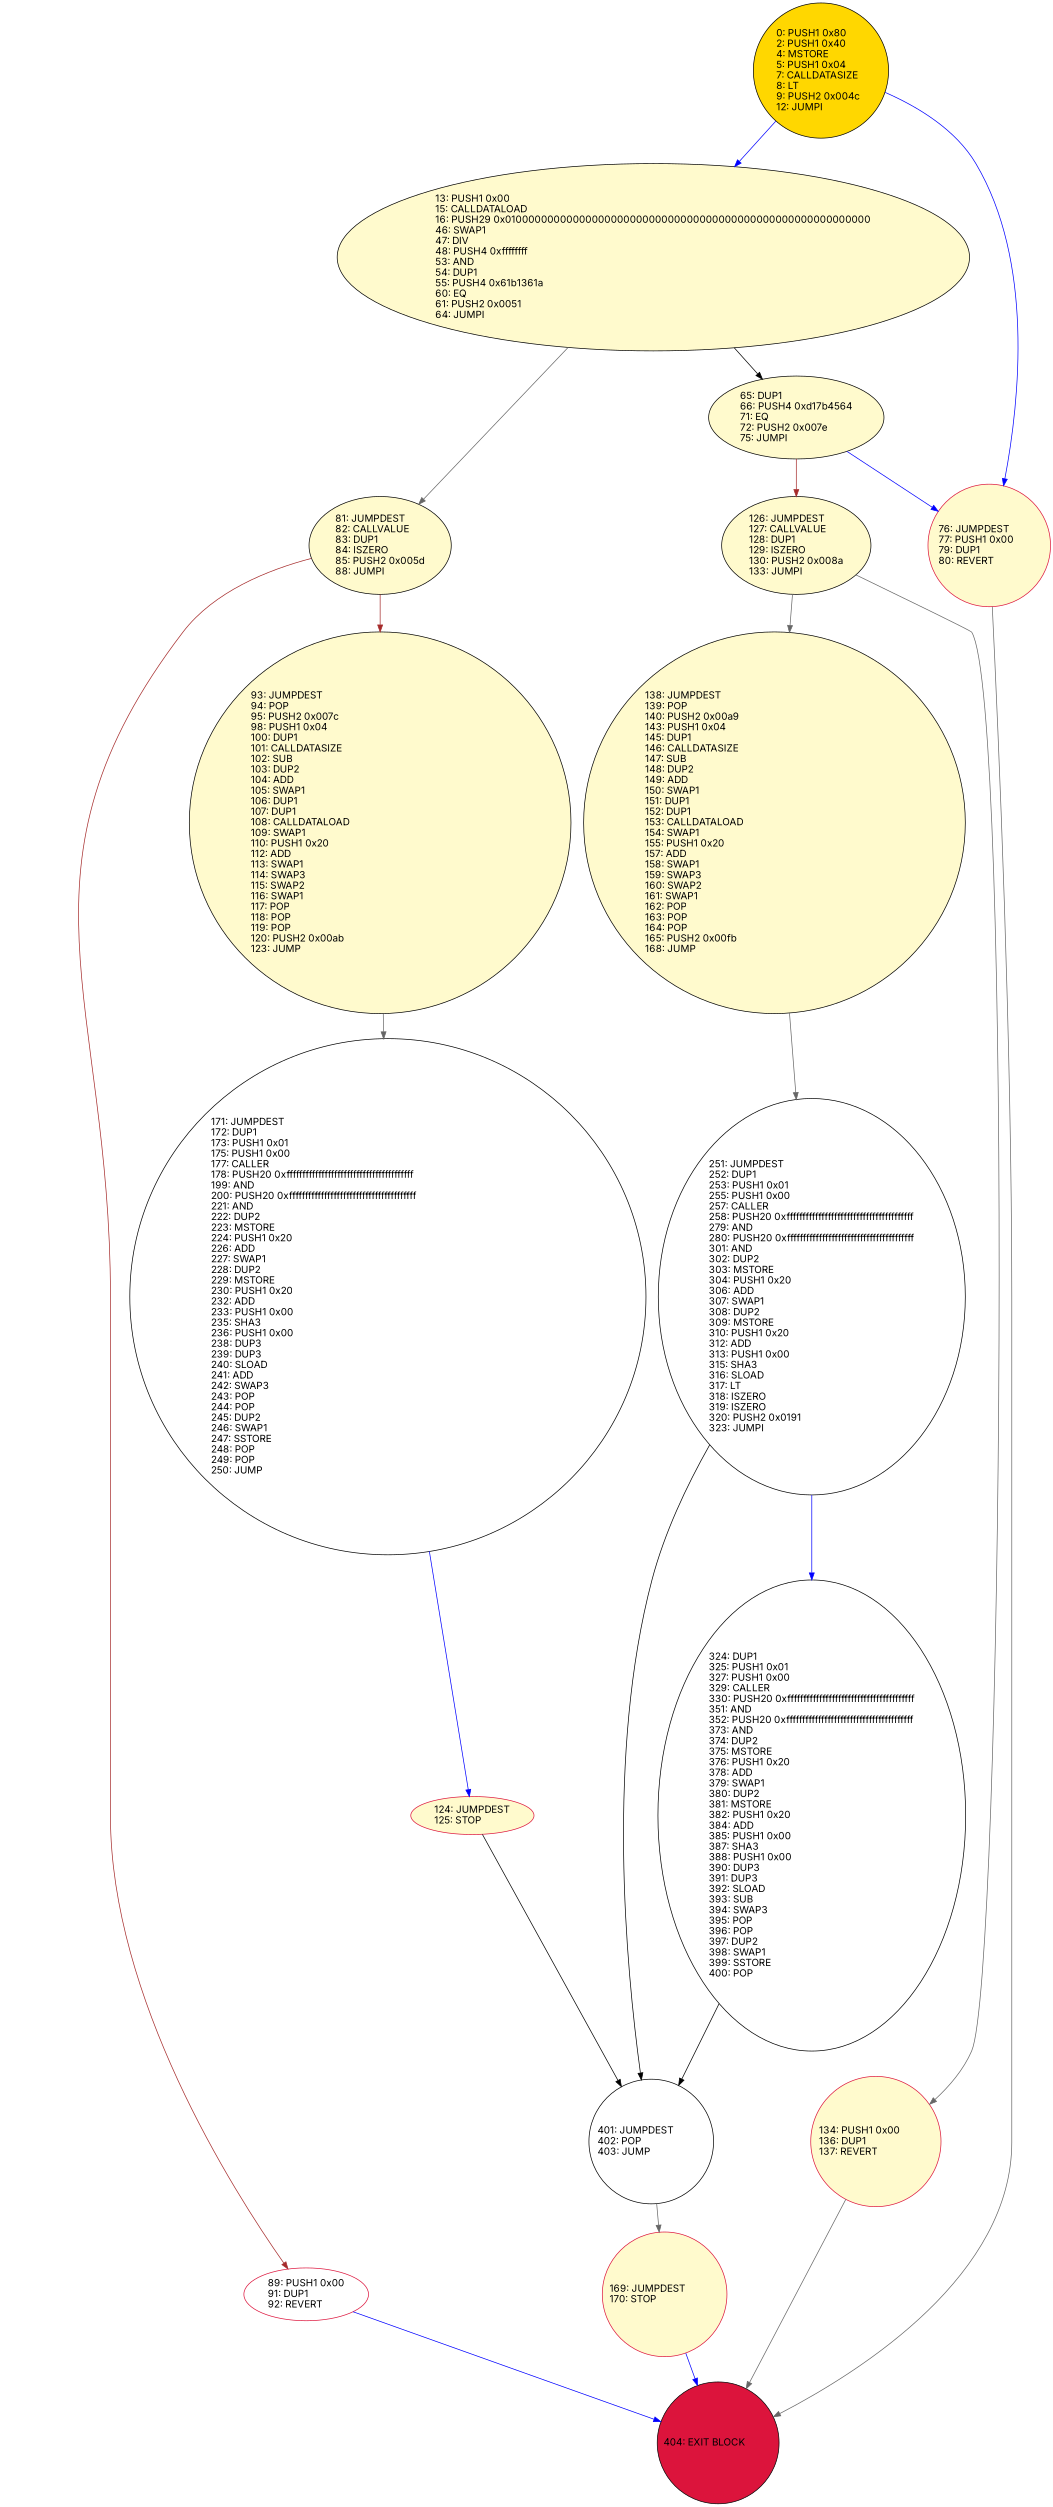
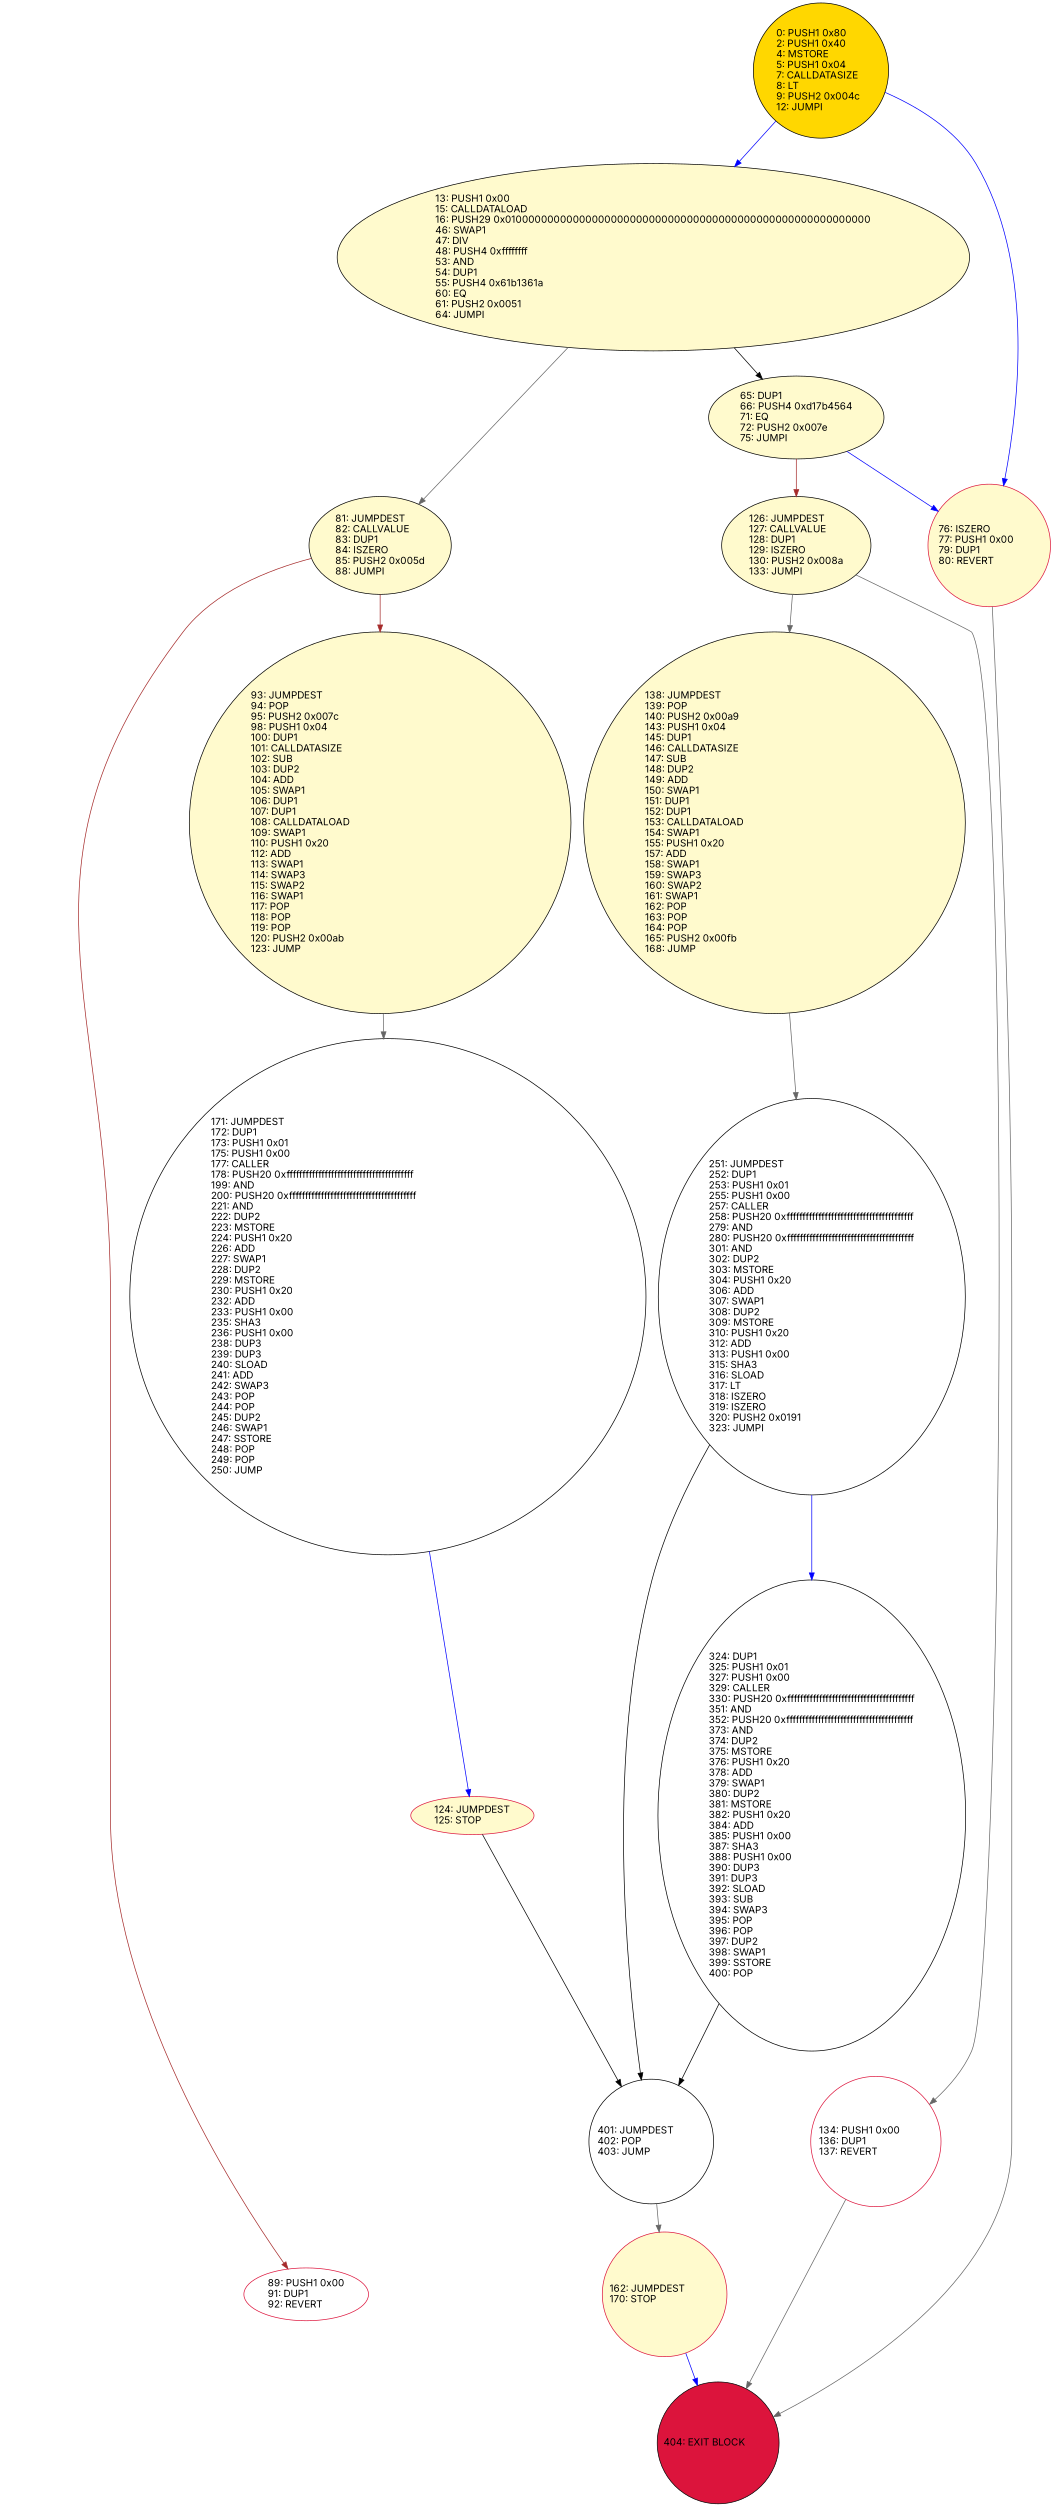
(989, 545) -> (989, 545)
(876, 2142) -> (876, 2142)
(665, 2294) -> (665, 2294)
(504, 2366) -> none
